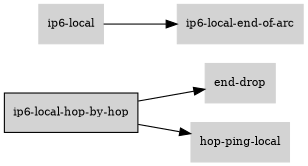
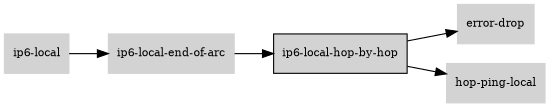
none -> (248, 54)
(240, 83) -> (496, 24)
